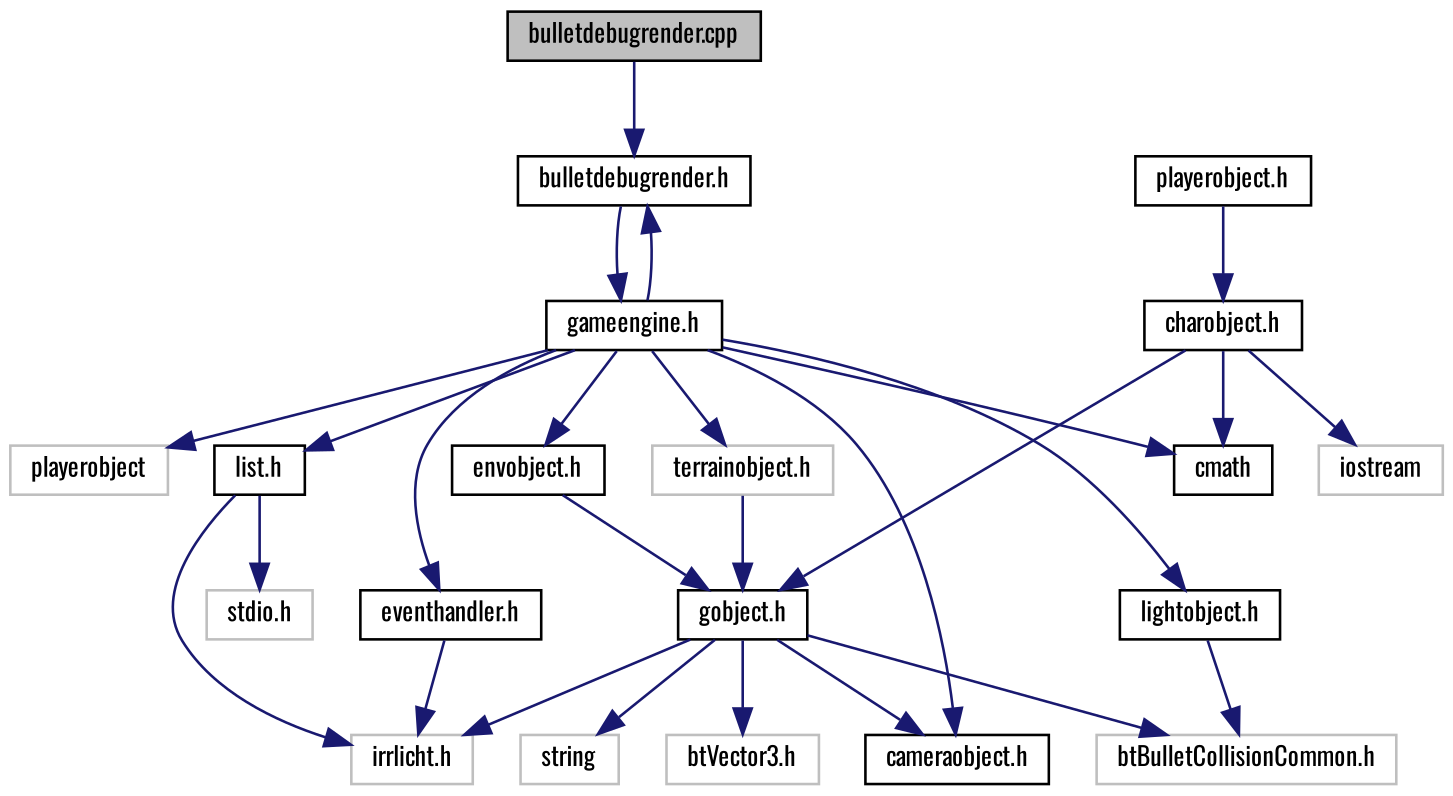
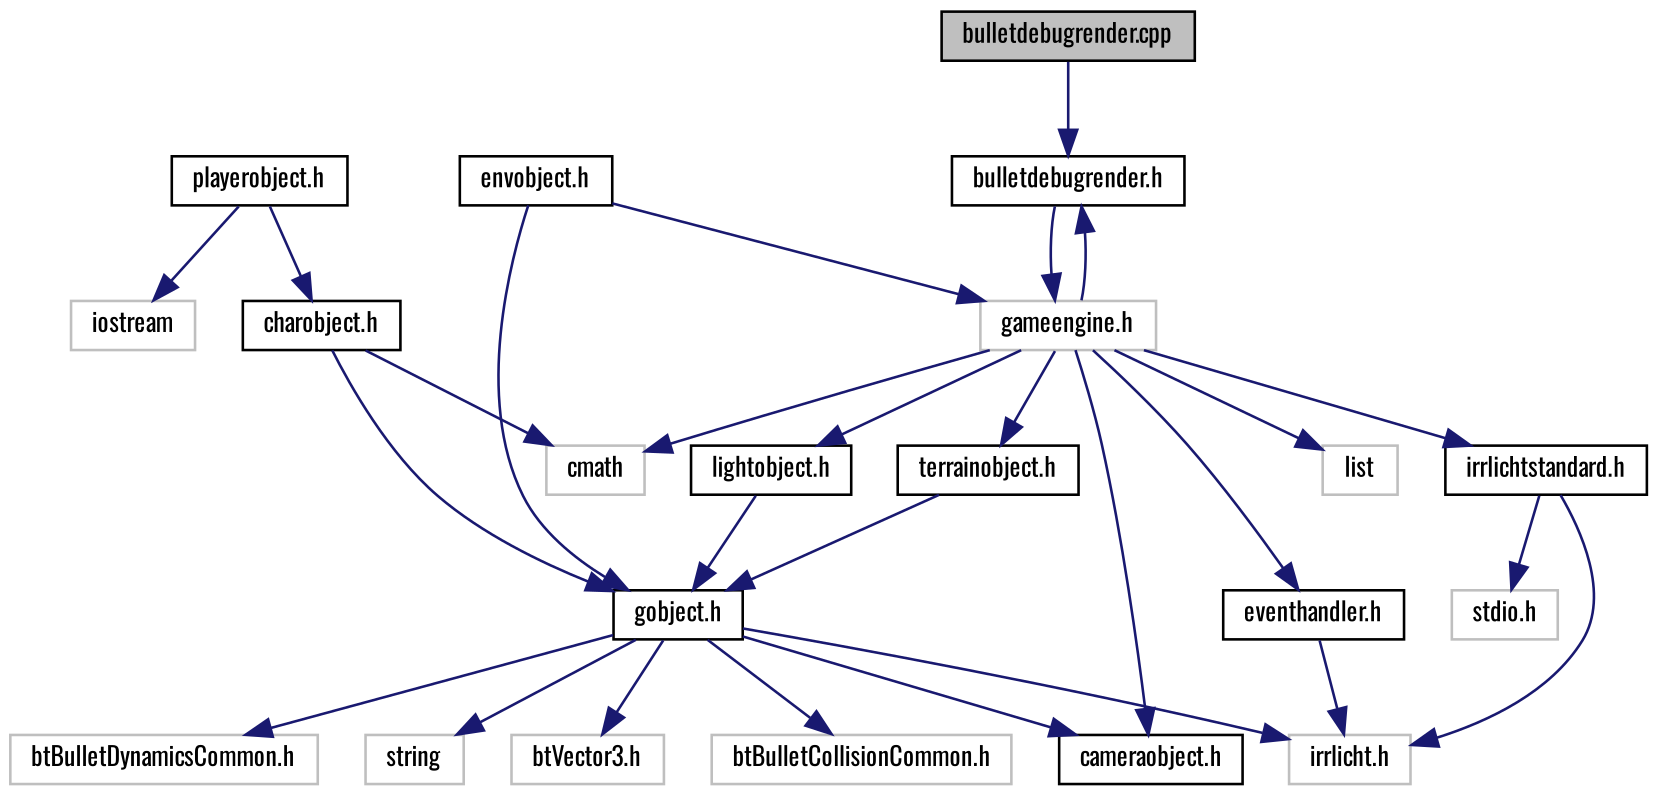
(634, 326) -> (1068, 326)
(589, 387) -> (786, 249)
(1292, 389) -> (205, 244)
(89, 470) -> (1360, 470)
(260, 470) -> (1546, 470)
(743, 470) -> (988, 470)
(1223, 470) -> (595, 470)
(1219, 675) -> (732, 532)
none -> (164, 760)
